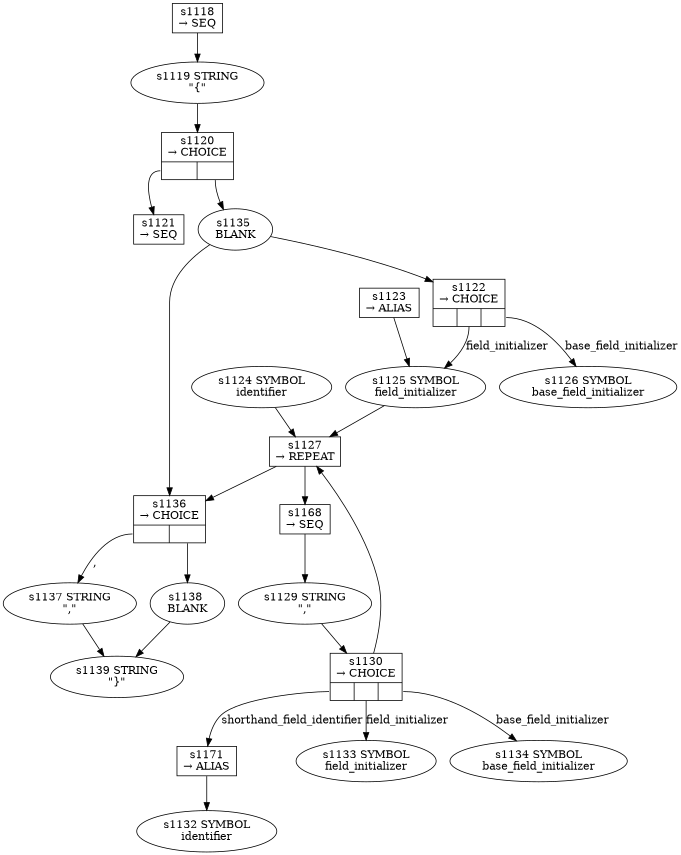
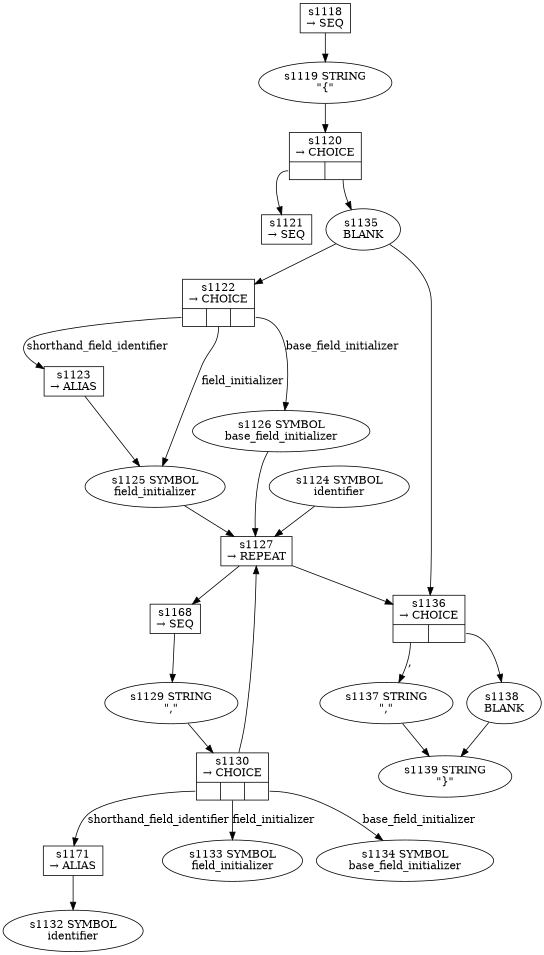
none -> (88, 326)
none -> (257, 489)
